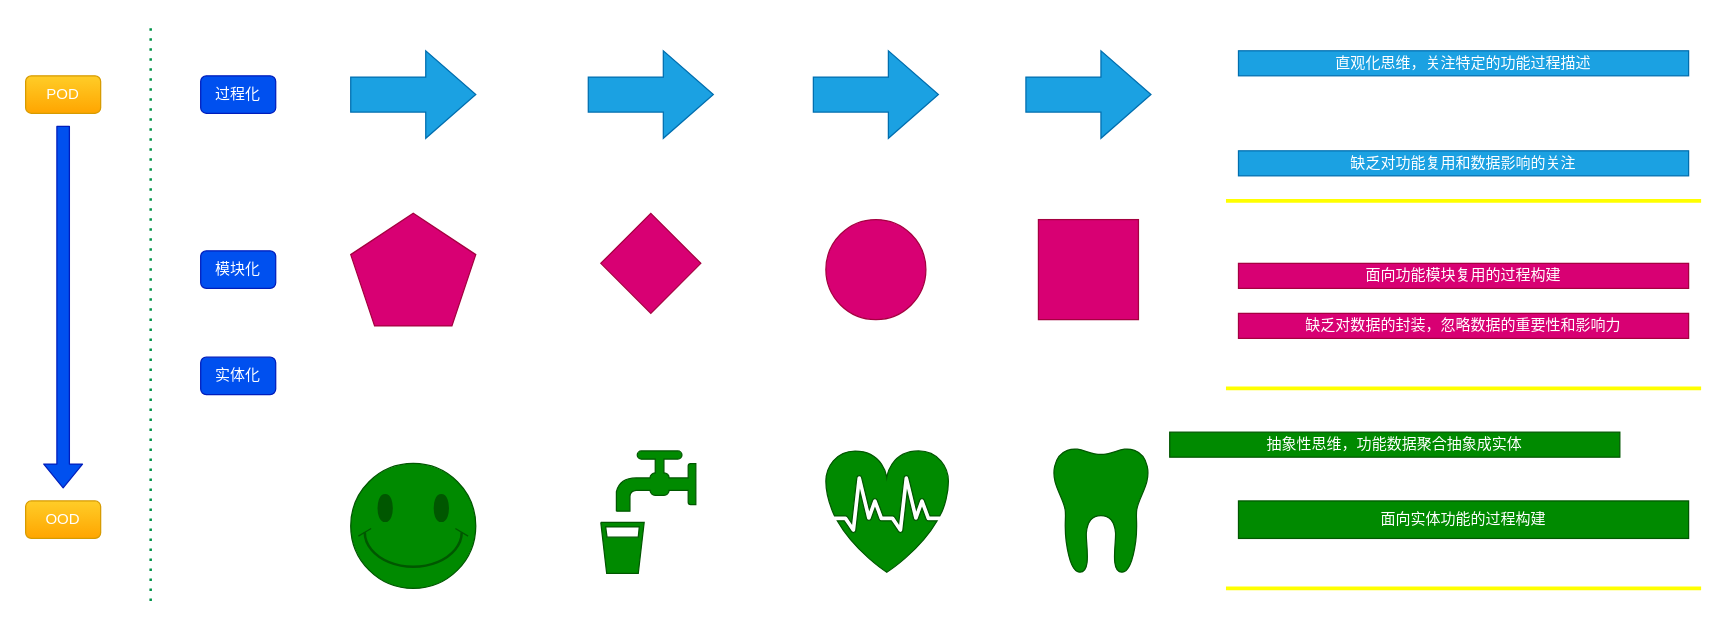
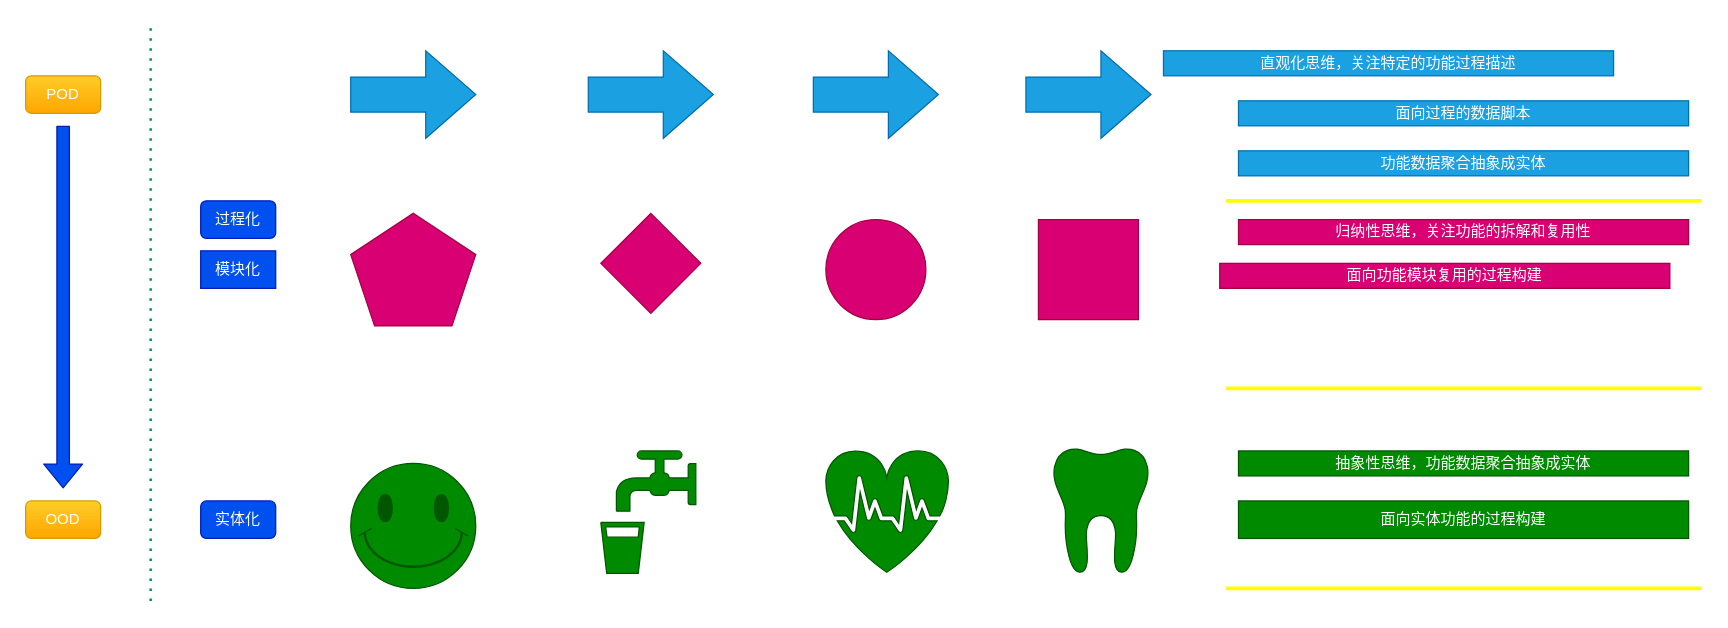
(1463, 63) -> (1388, 63)
(238, 94) -> (238, 219)
none -> (1463, 113)
(1463, 163) -> (1463, 163)
none -> (1463, 232)
(238, 269) -> (238, 269)
(1463, 276) -> (1444, 276)
(1463, 326) -> none
(238, 376) -> (238, 519)
(1394, 444) -> (1463, 463)
